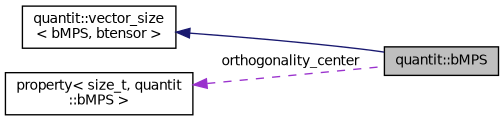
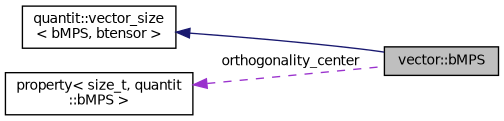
(441, 61) -> (441, 61)
